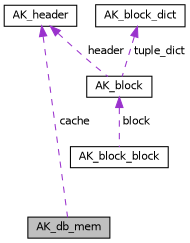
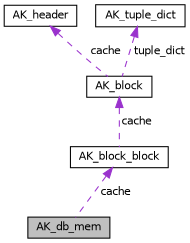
(140, 16) -> (140, 16)
(104, 52) -> (104, 52)
(135, 122) -> (135, 122)
(55, 127) -> (91, 197)
